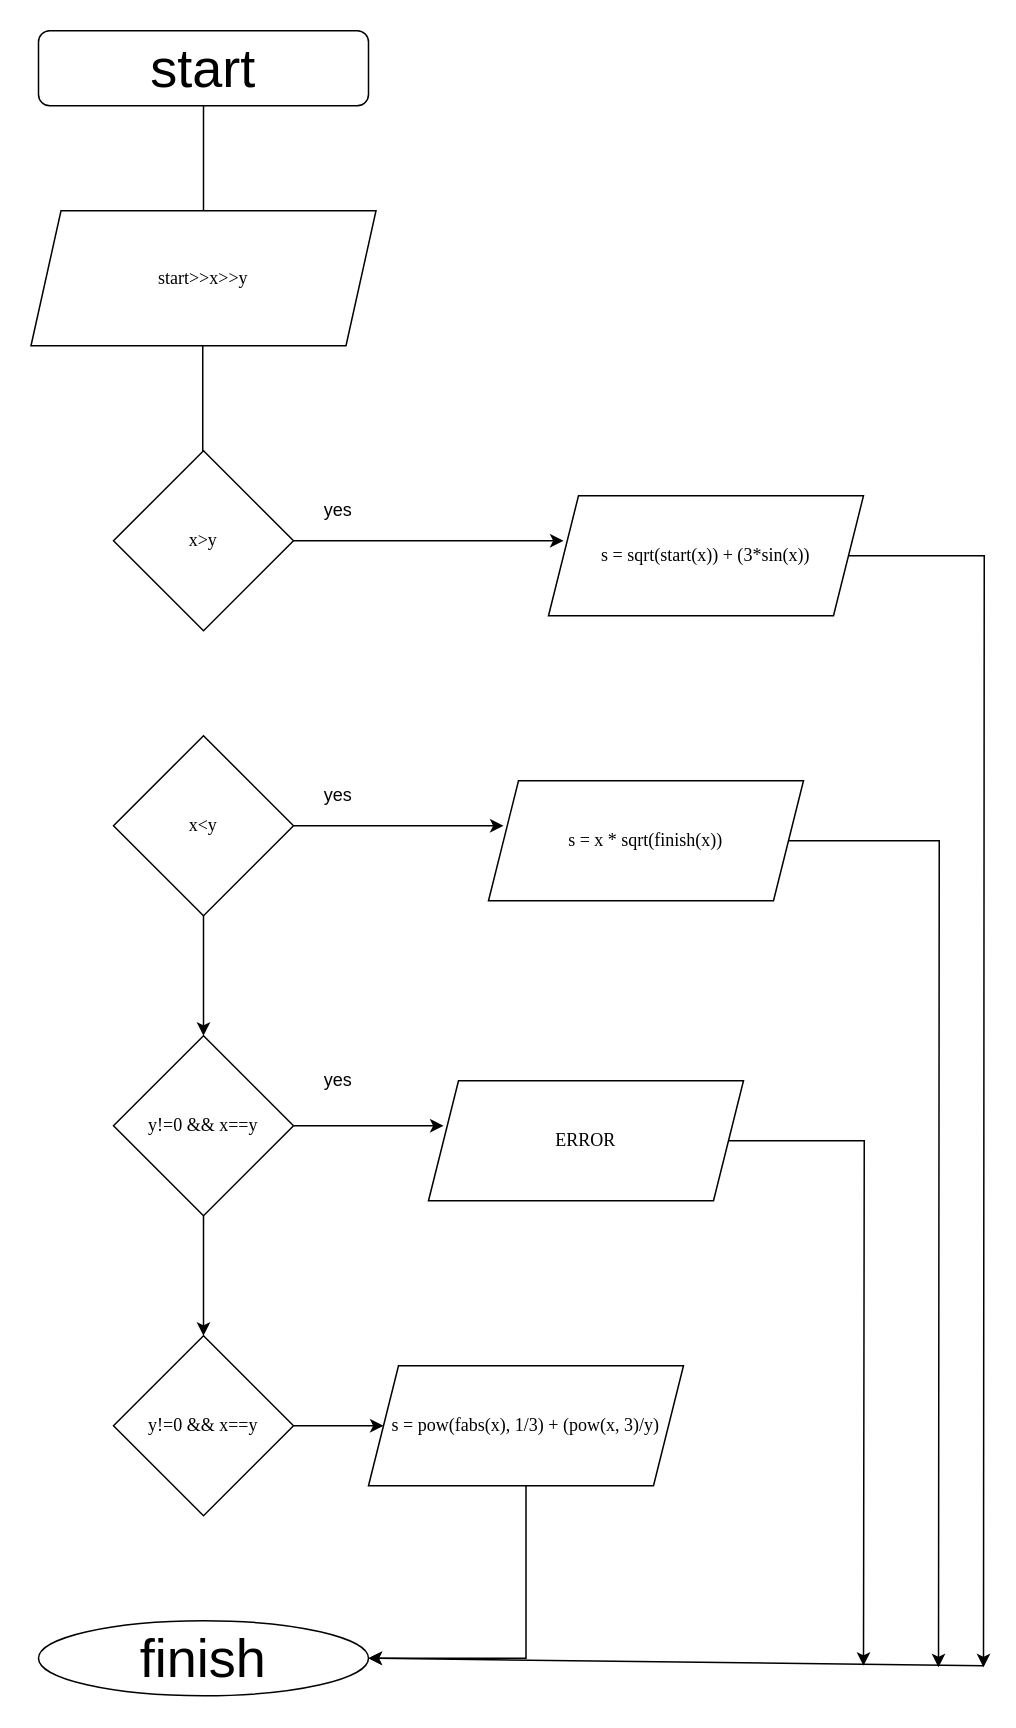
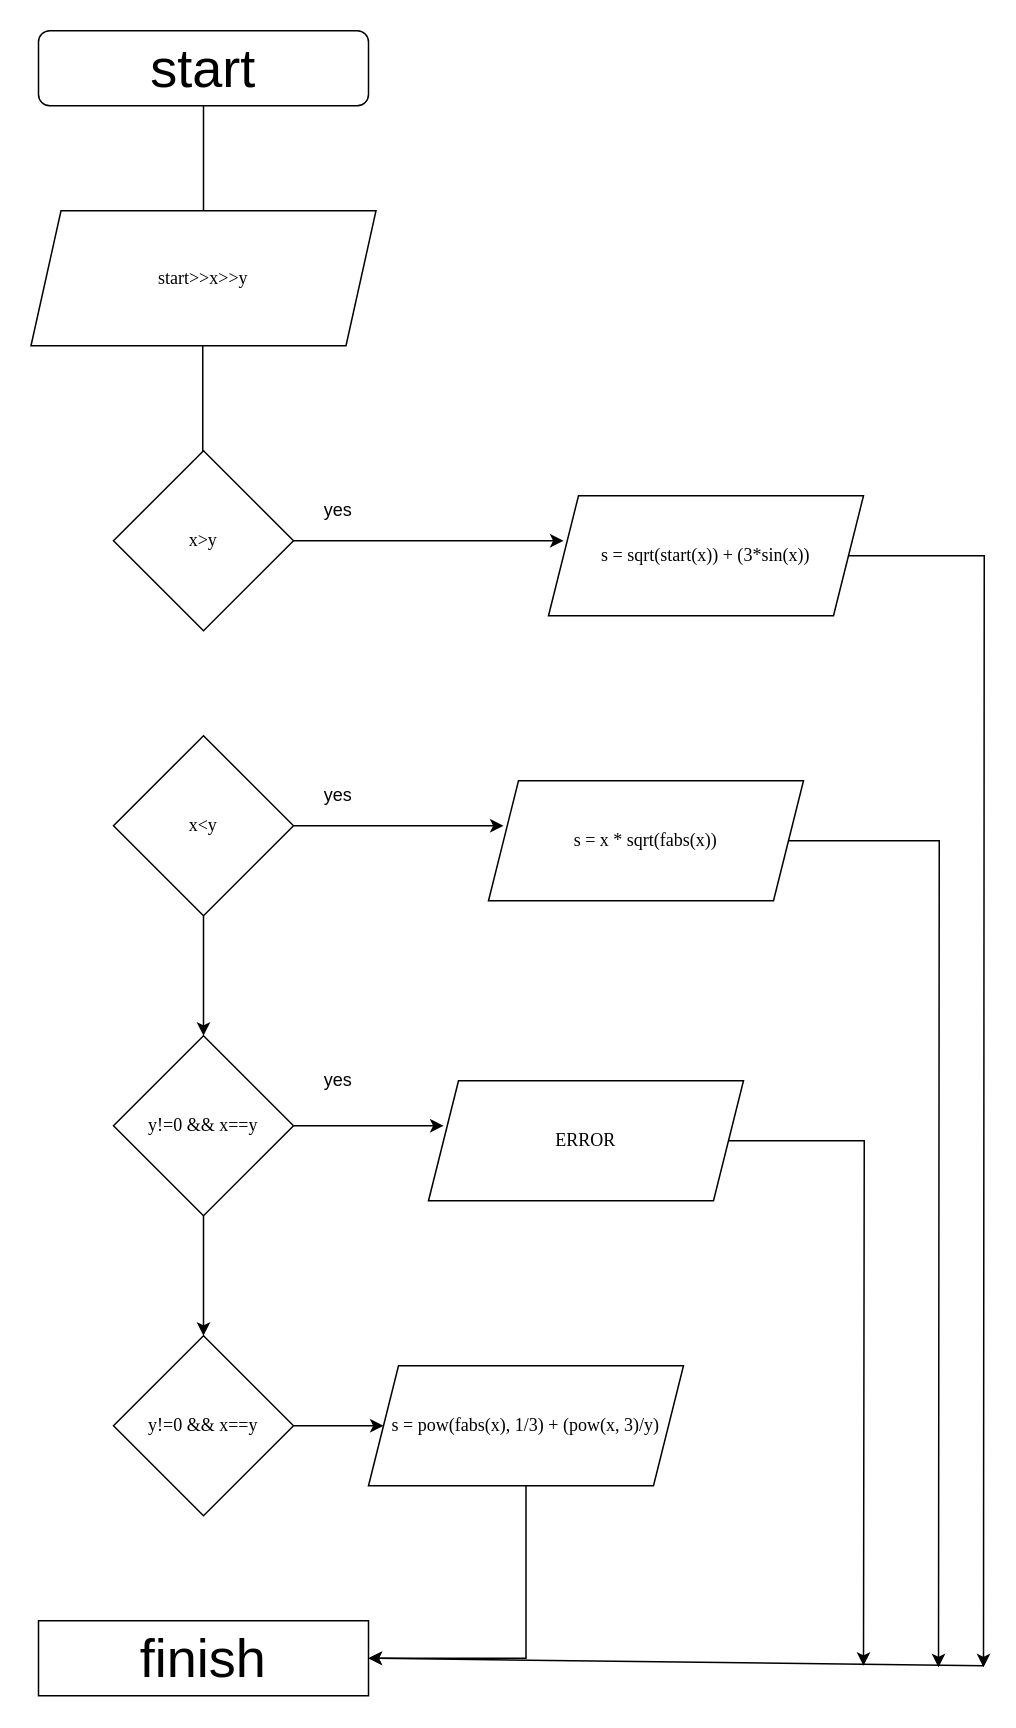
(646, 841) -> (646, 841)
(203, 1658) -> (203, 1658)
